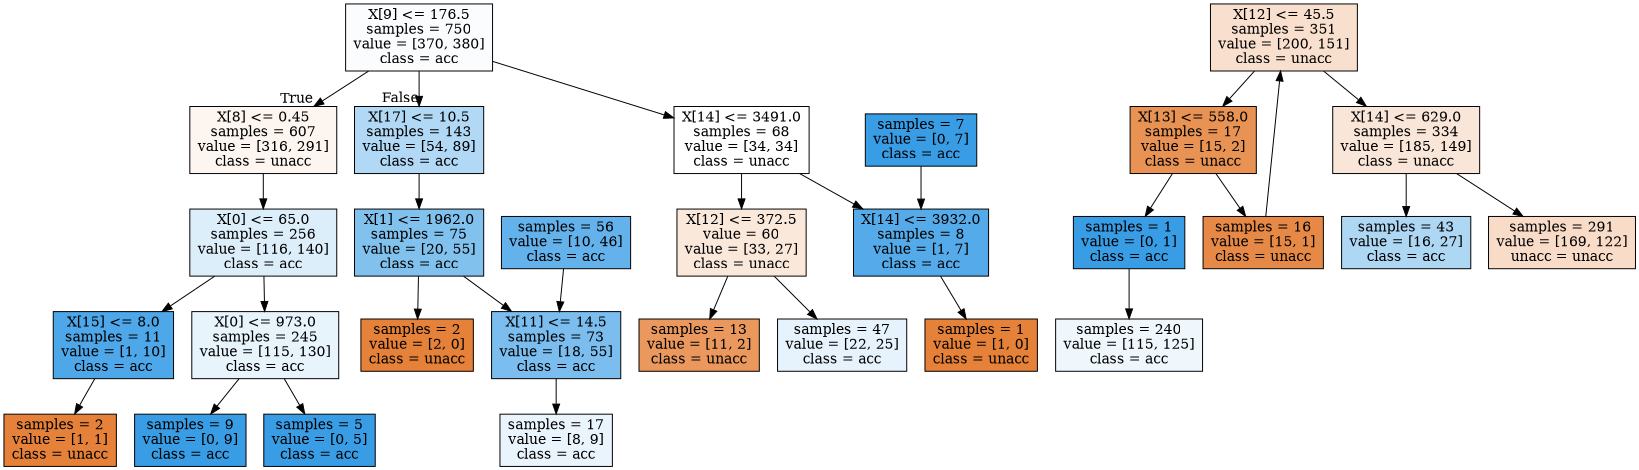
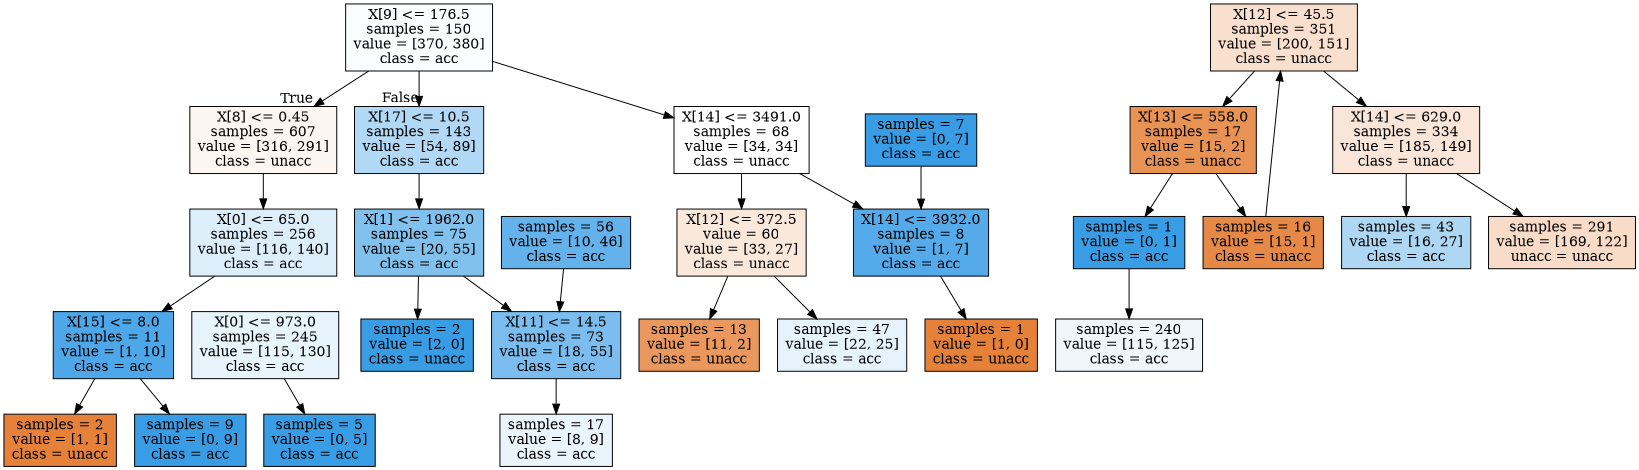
(419, 37) -> (419, 37)
(264, 289) -> none
(417, 345) -> (417, 345)
(228, 392) -> (152, 393)
